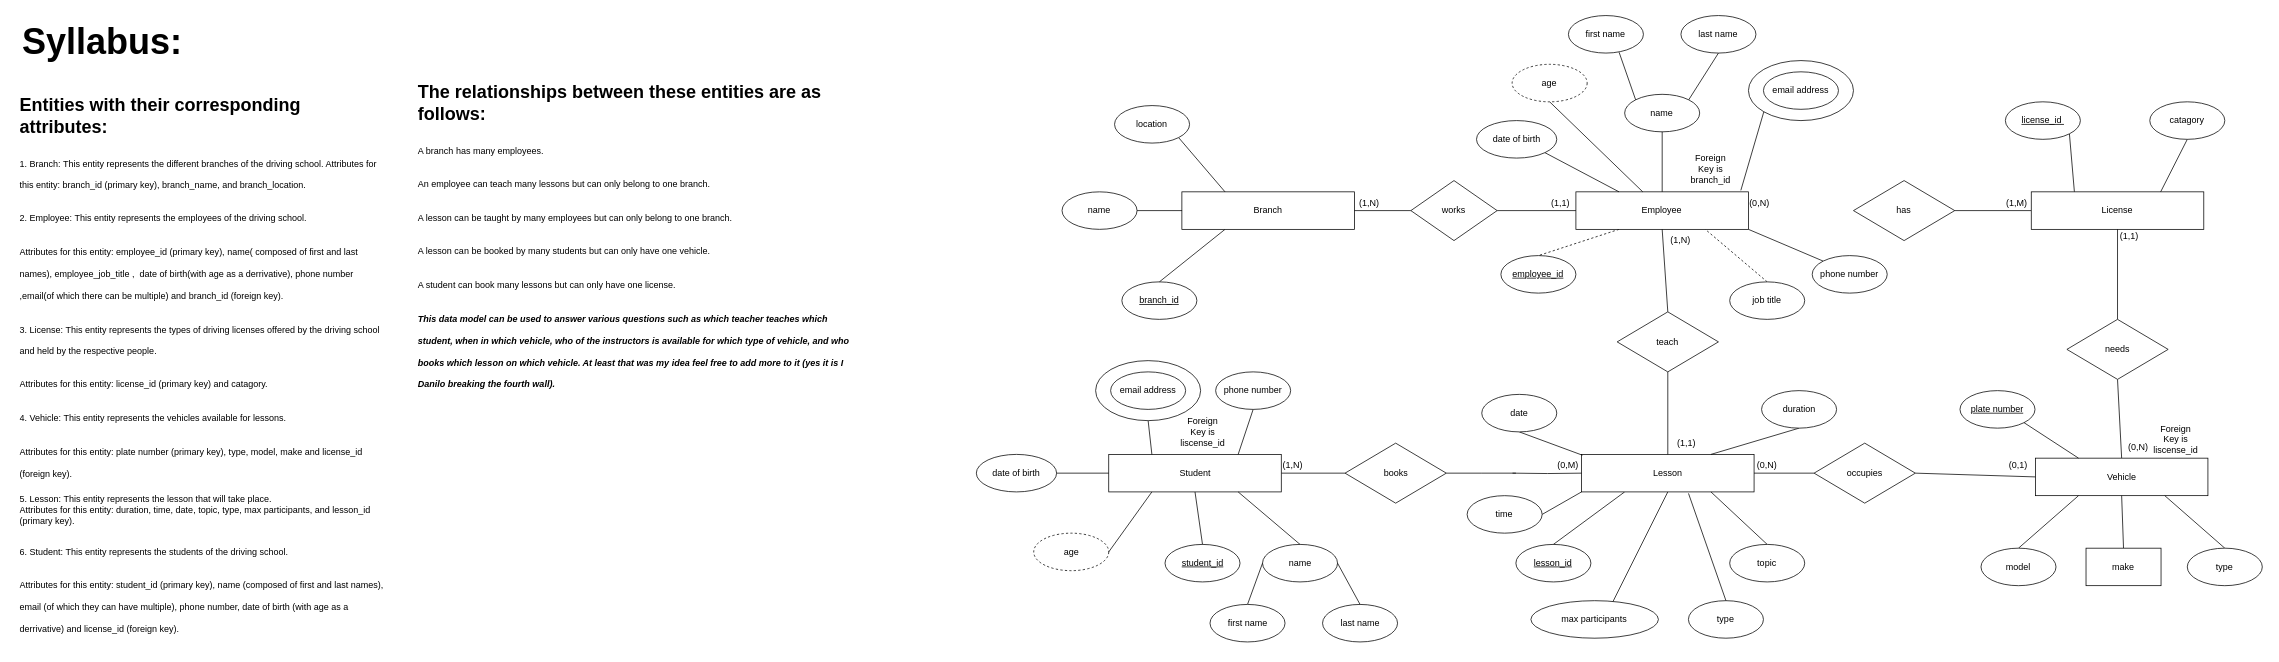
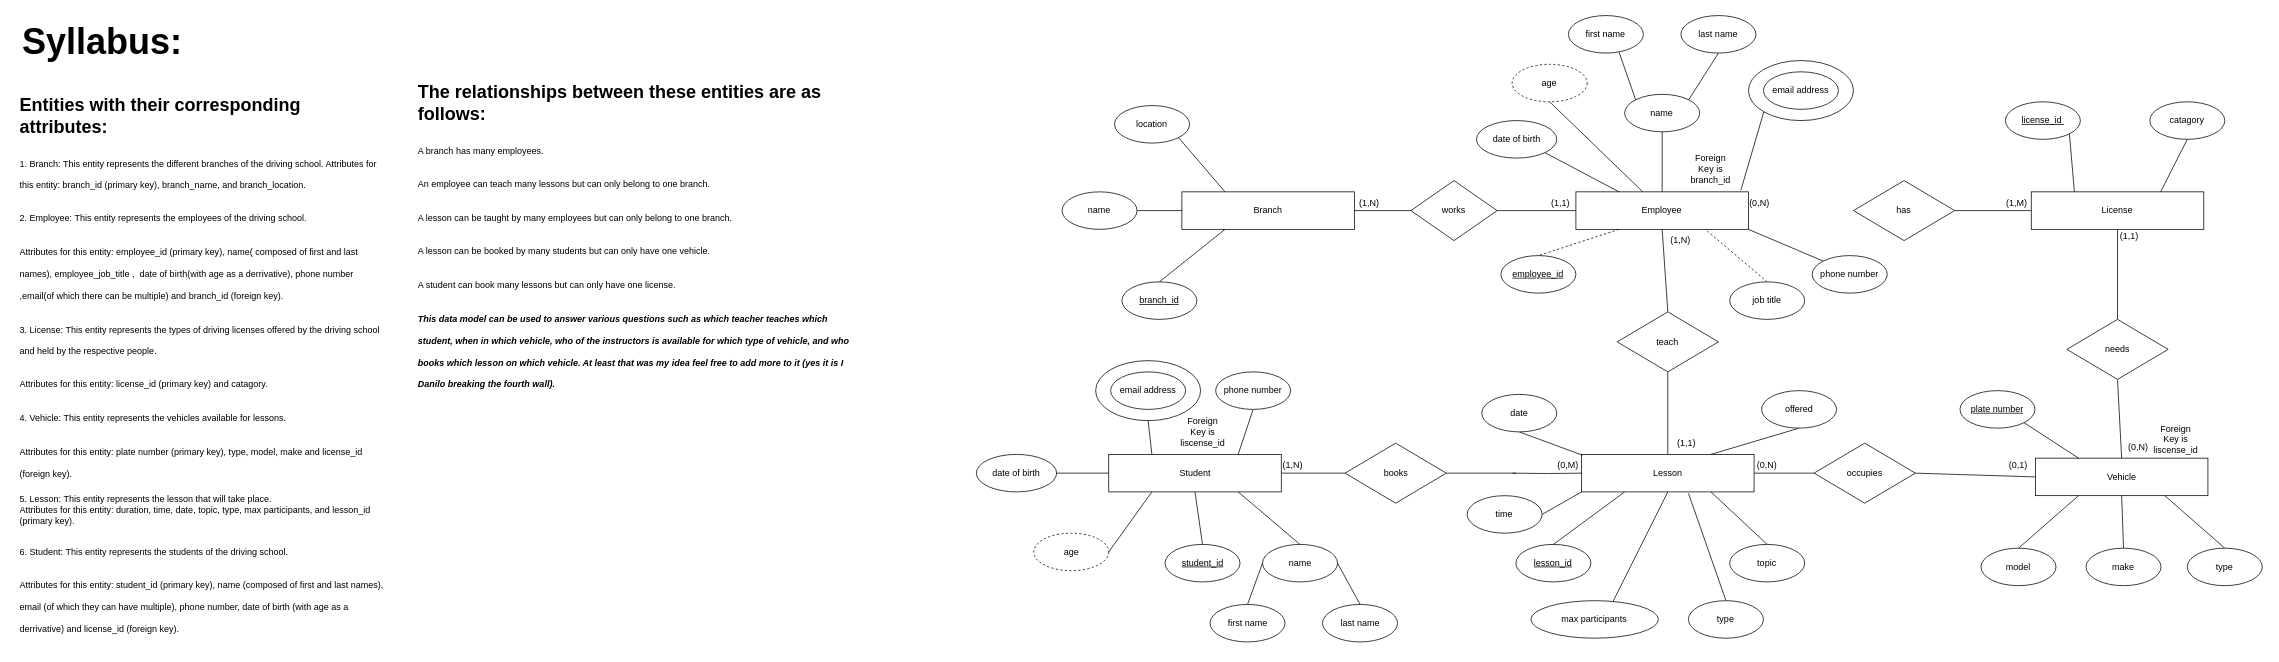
(1799, 409) -> (1799, 409)
(2123, 567) -> (2123, 567)
